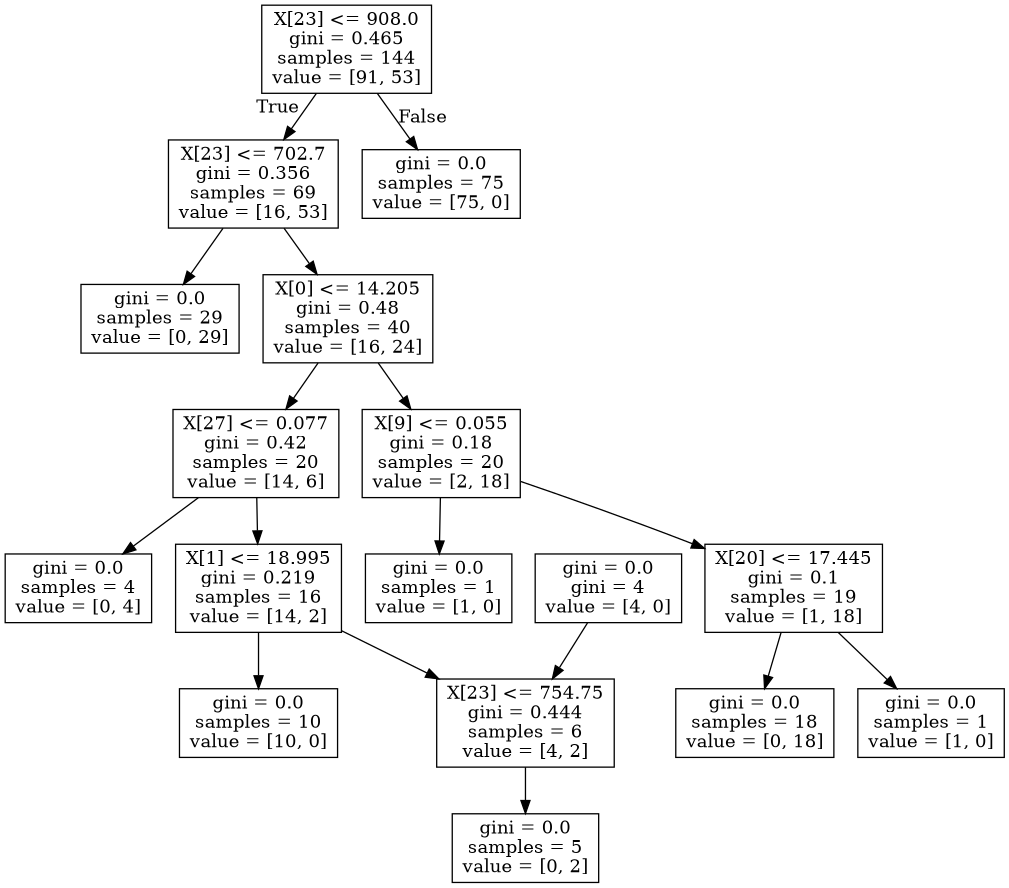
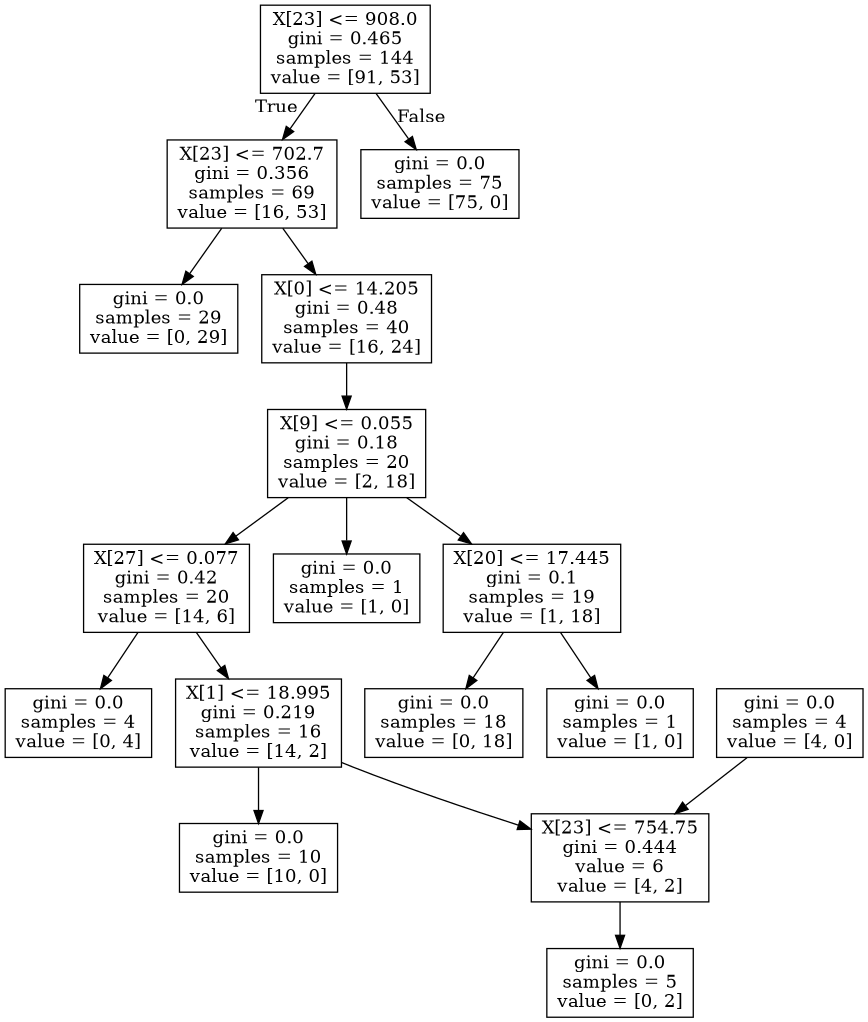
(306, 381) -> (262, 517)
(608, 588) -> (790, 723)
(525, 723) -> (620, 858)
